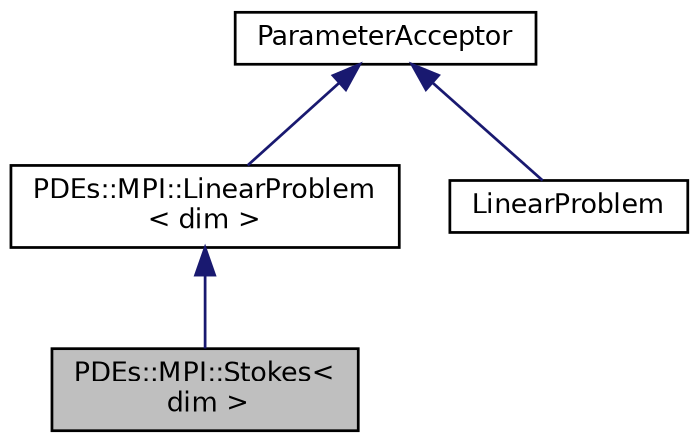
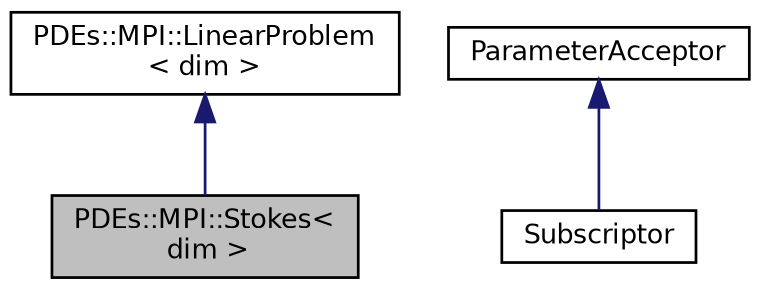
(293, 124) -> none
(569, 206) -> (599, 237)
